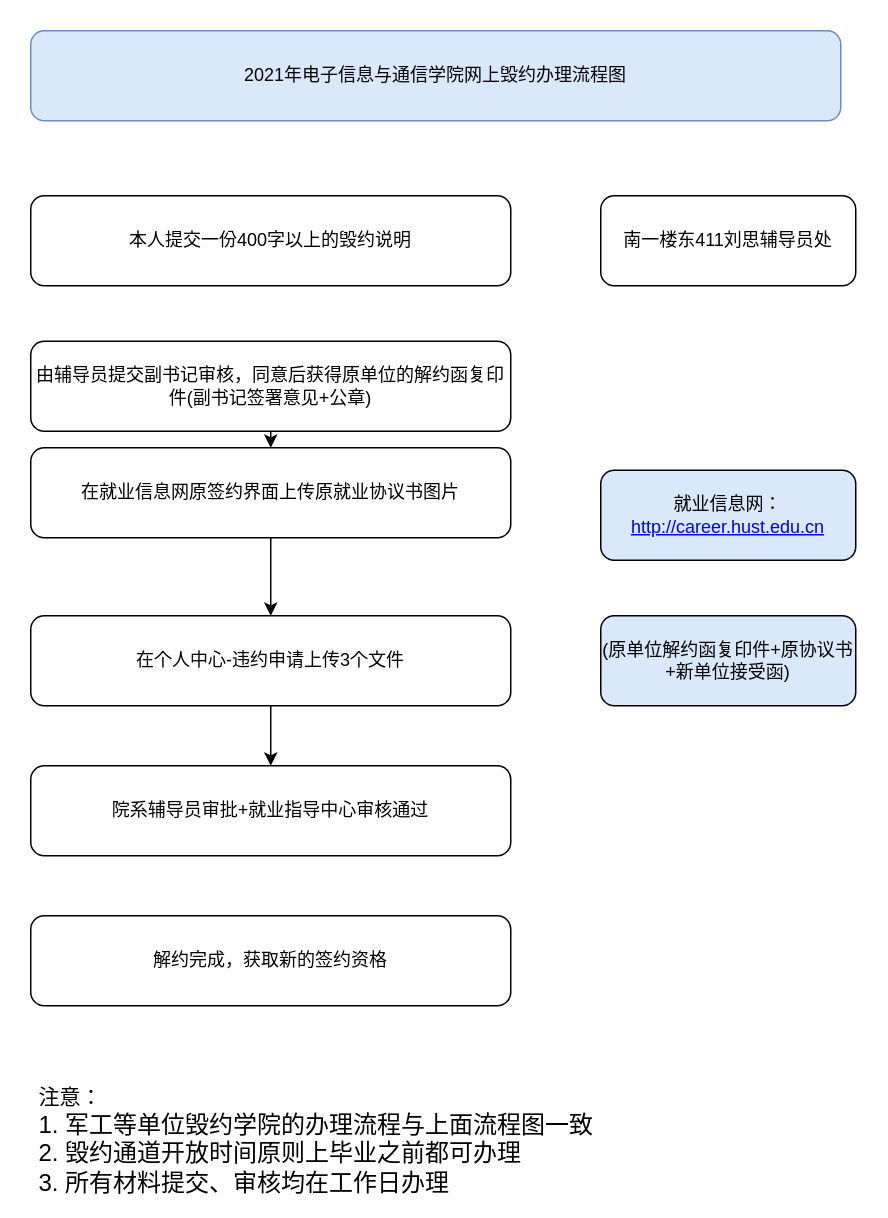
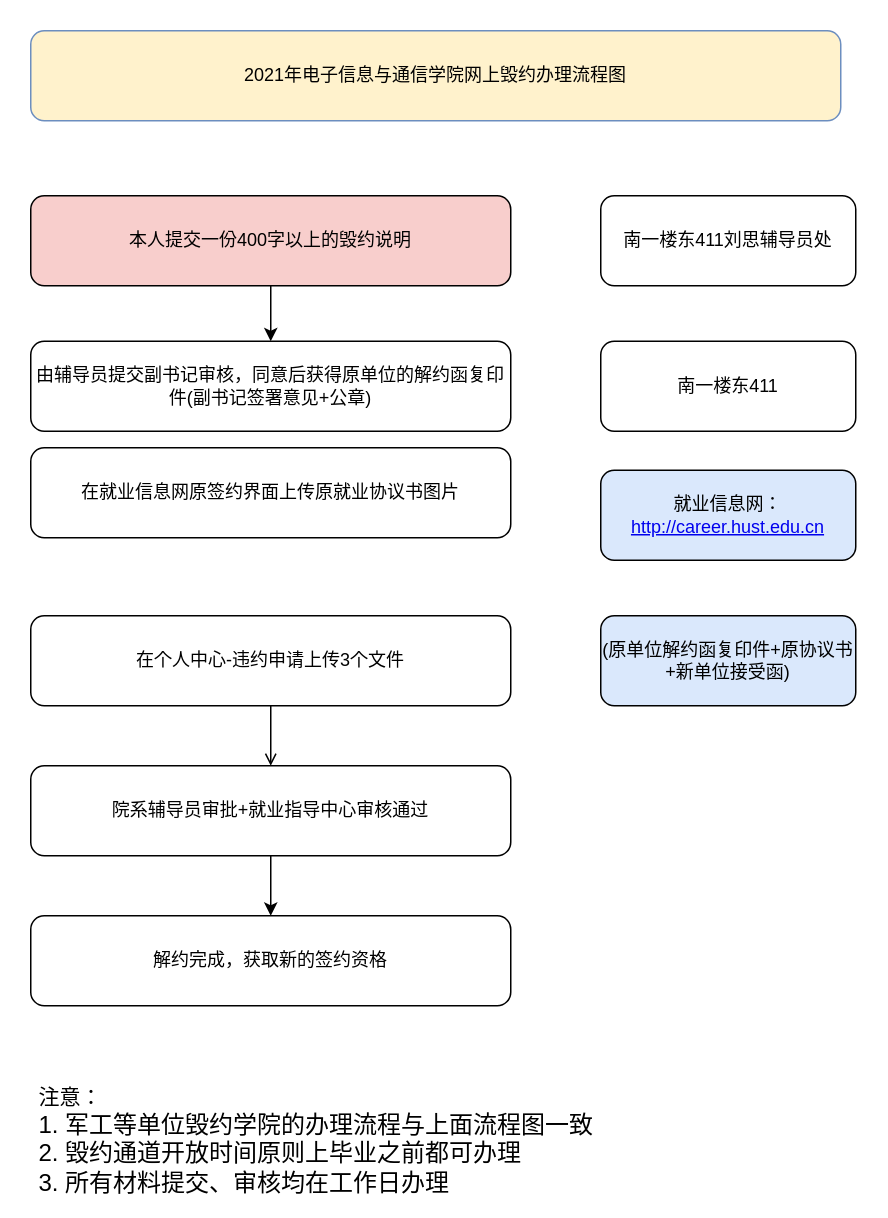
(436, 76) -> (436, 76)
(271, 241) -> (271, 241)
none -> (271, 308)
none -> (728, 386)
(271, 435) -> none
(271, 572) -> none
(271, 754) -> (271, 756)
none -> (271, 881)
